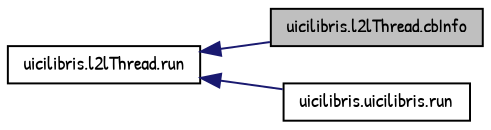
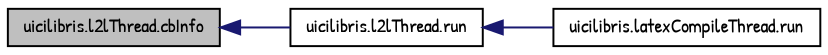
(245, 45) -> (265, 27)
(377, 102) -> (687, 27)
